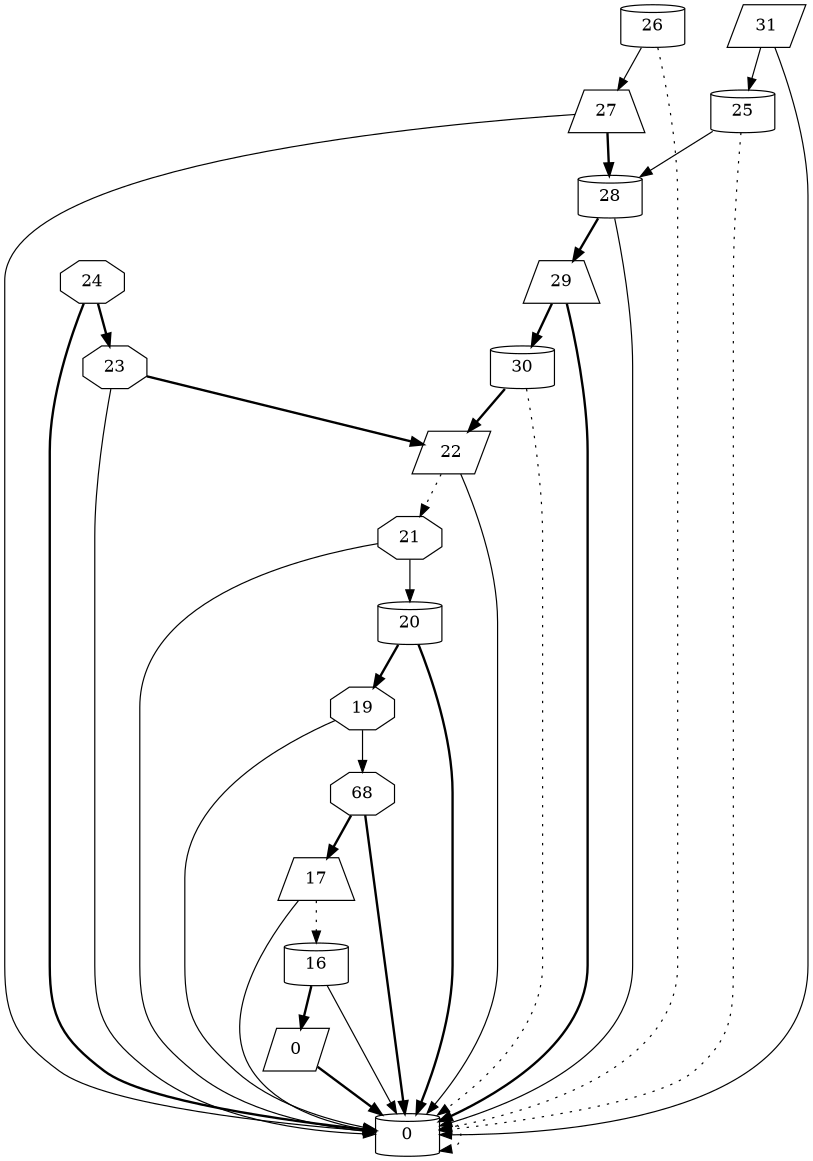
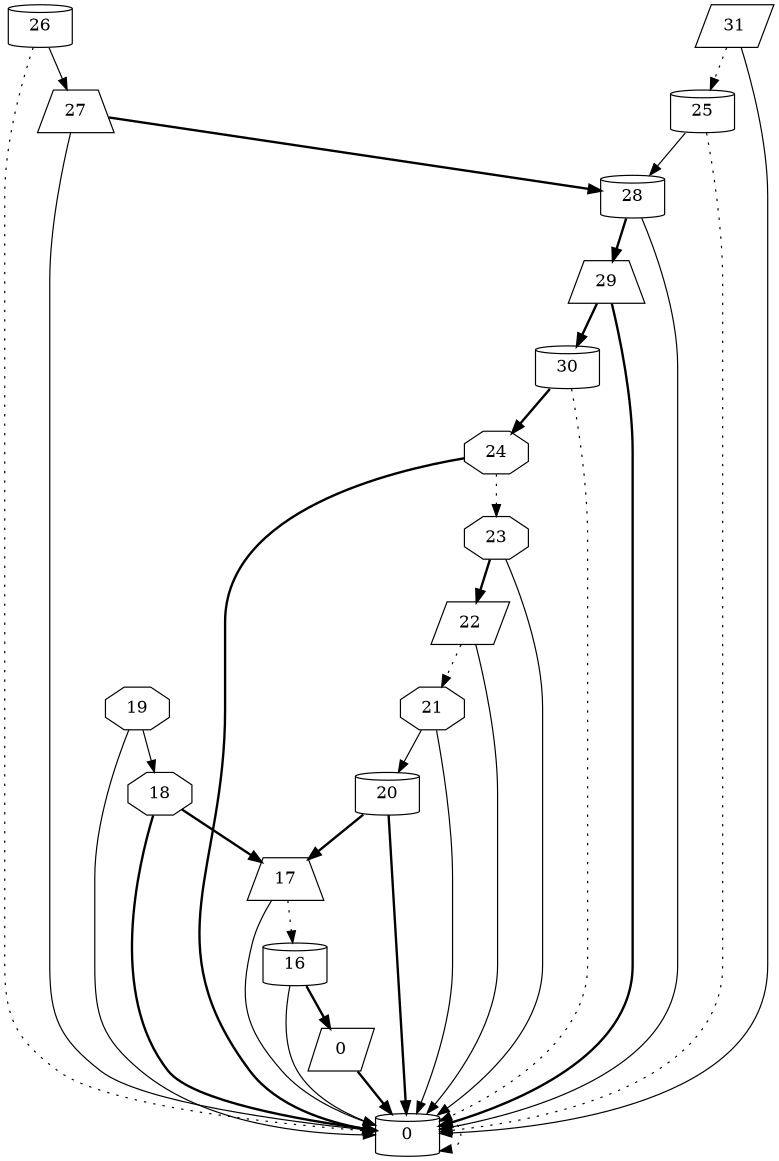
(756, 63) -> (721, 63)
(102, 319) -> (496, 489)
(491, 405) -> (535, 406)
(389, 661) -> (341, 833)
(363, 794) -> (160, 794)
